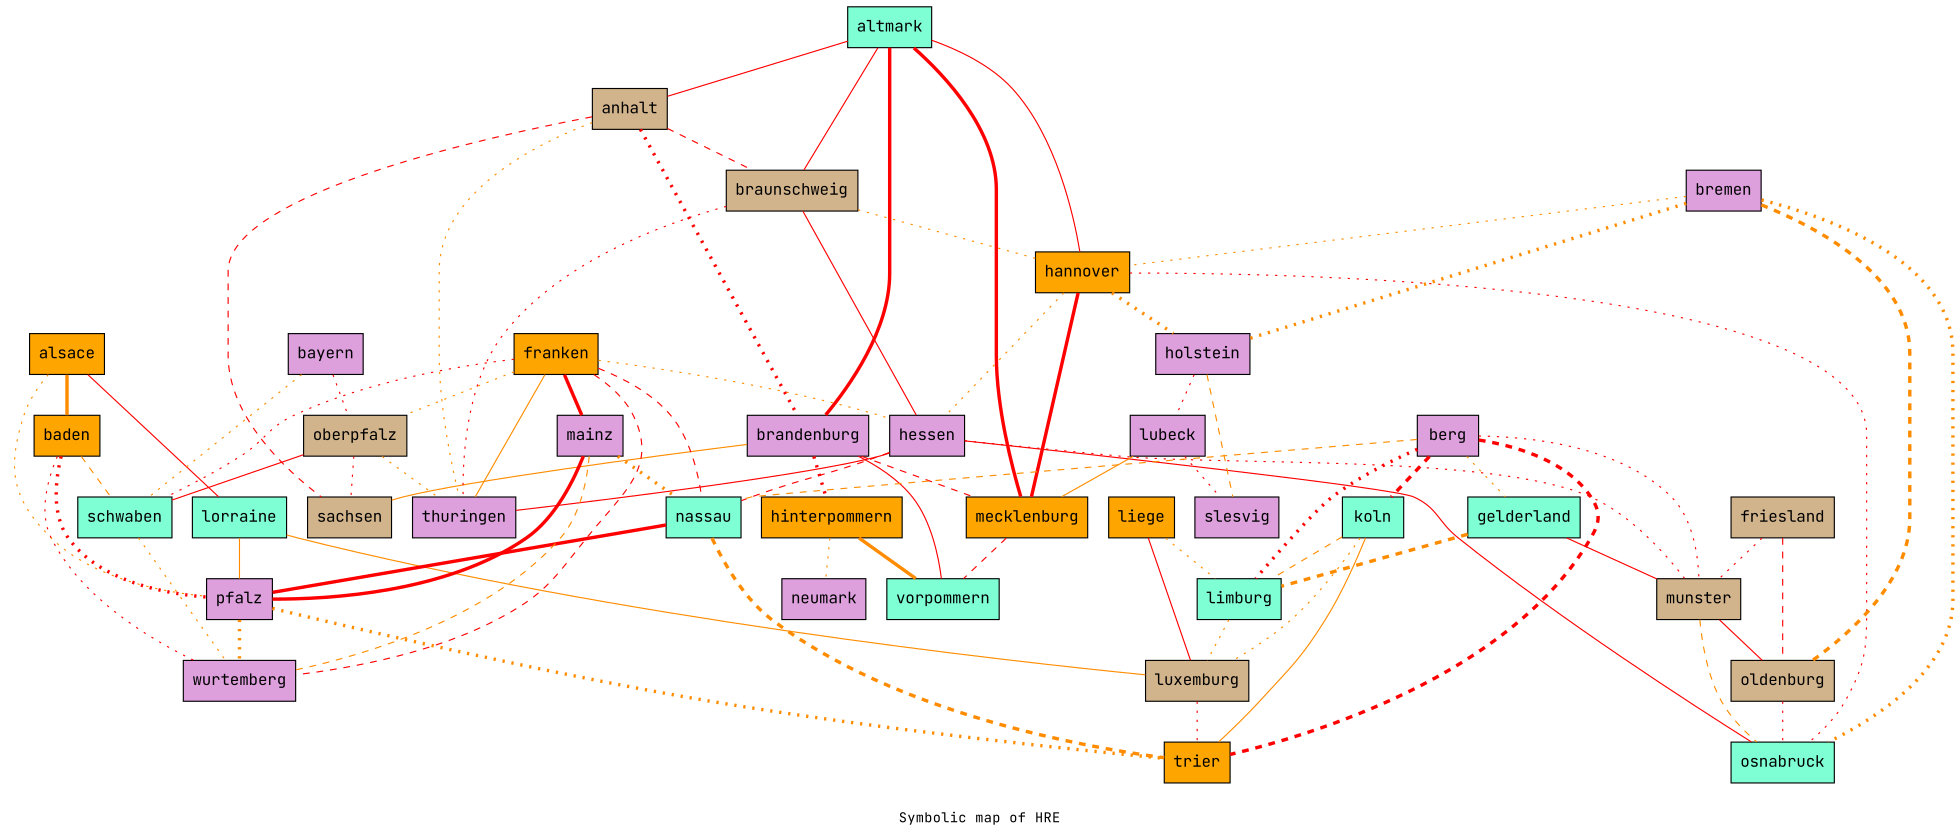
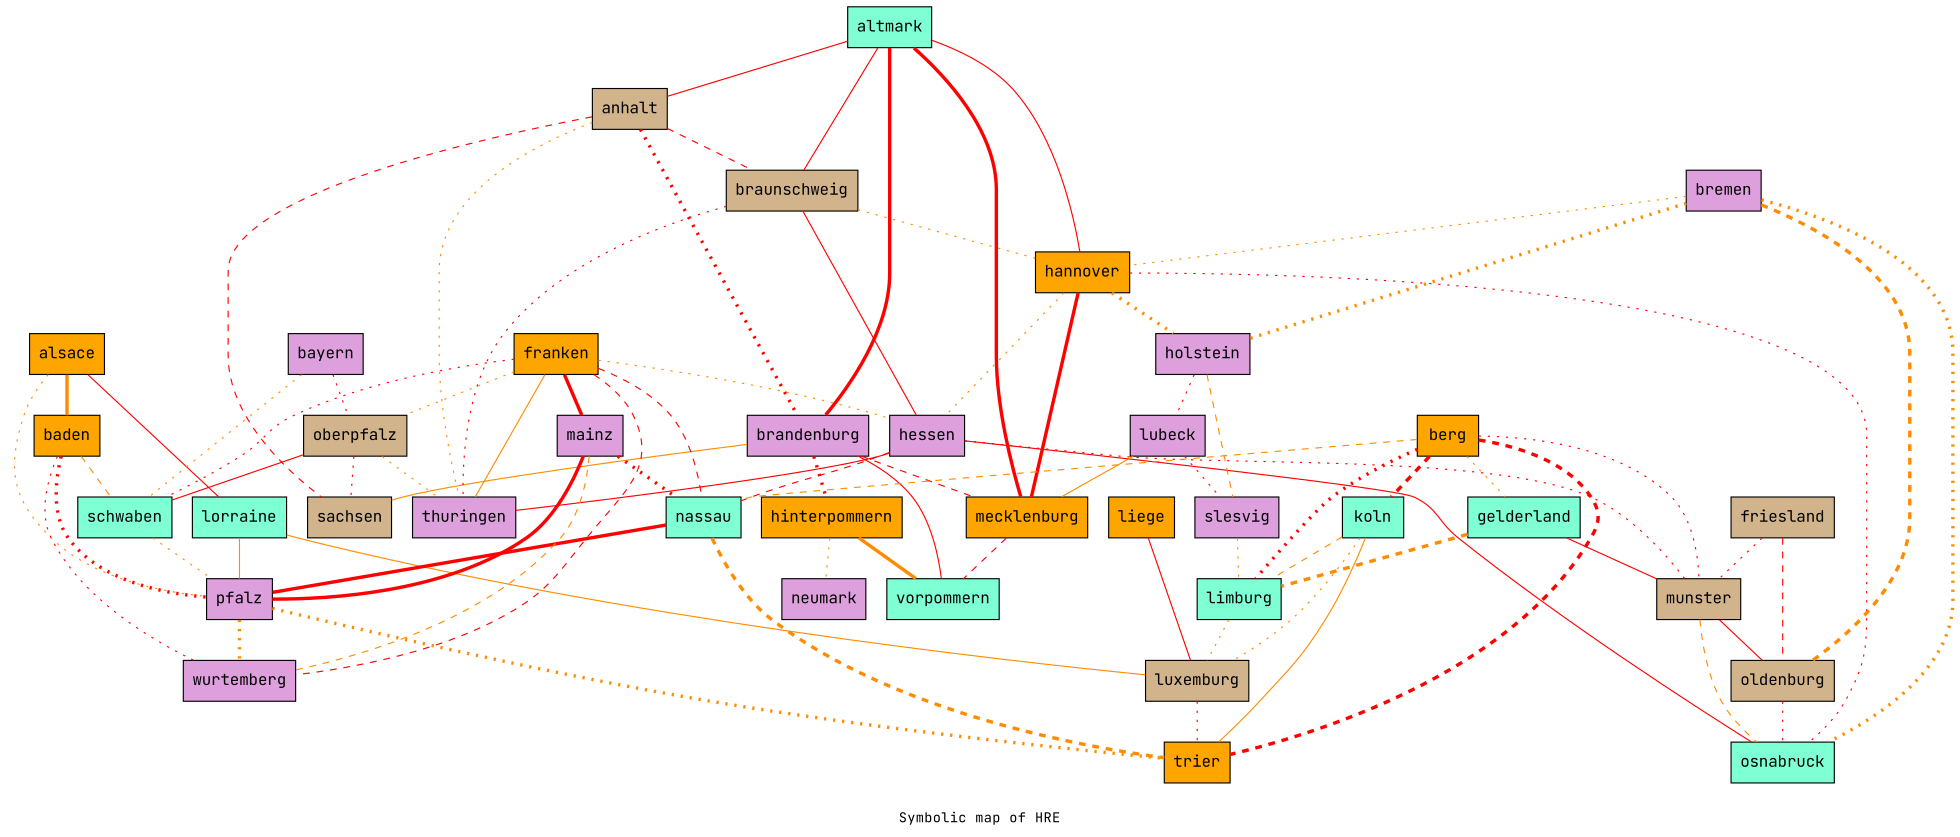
(1448, 436) -> (1448, 436)
(647, 477) -> (647, 477)
(1190, 558) -> (1238, 558)
(184, 602) -> (182, 558)
